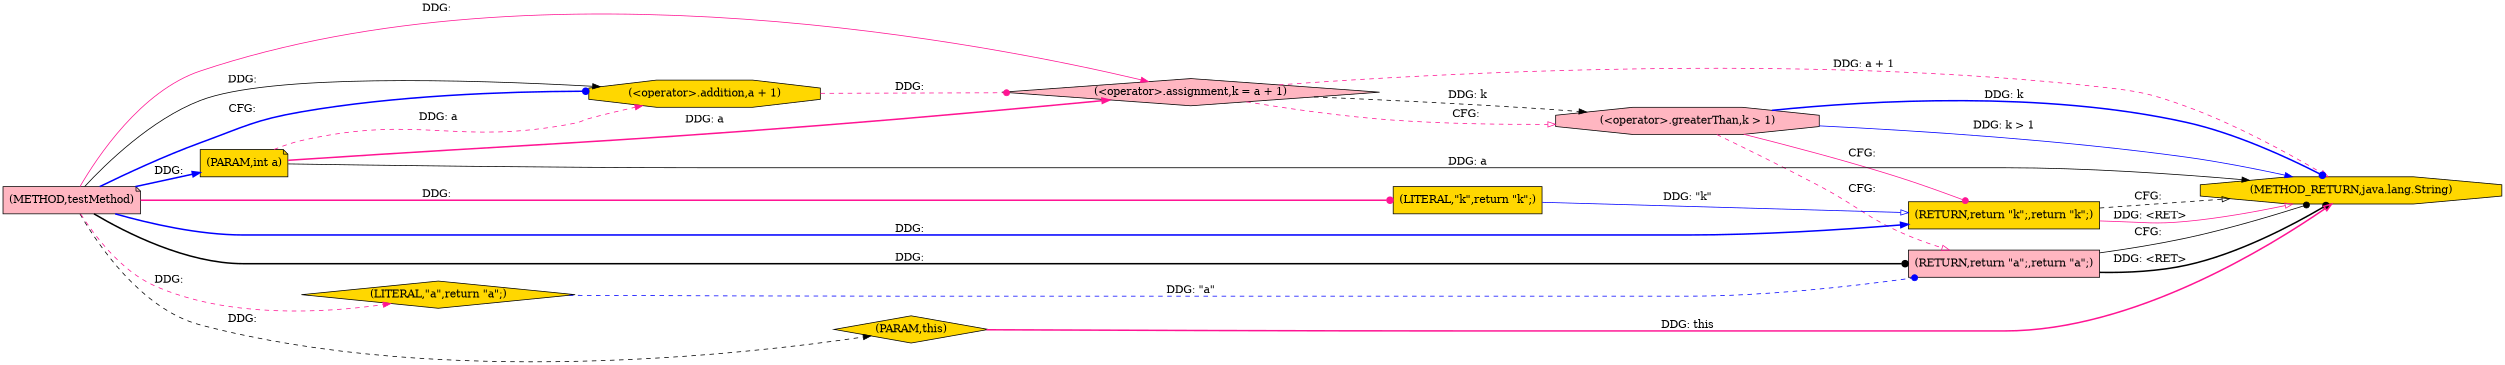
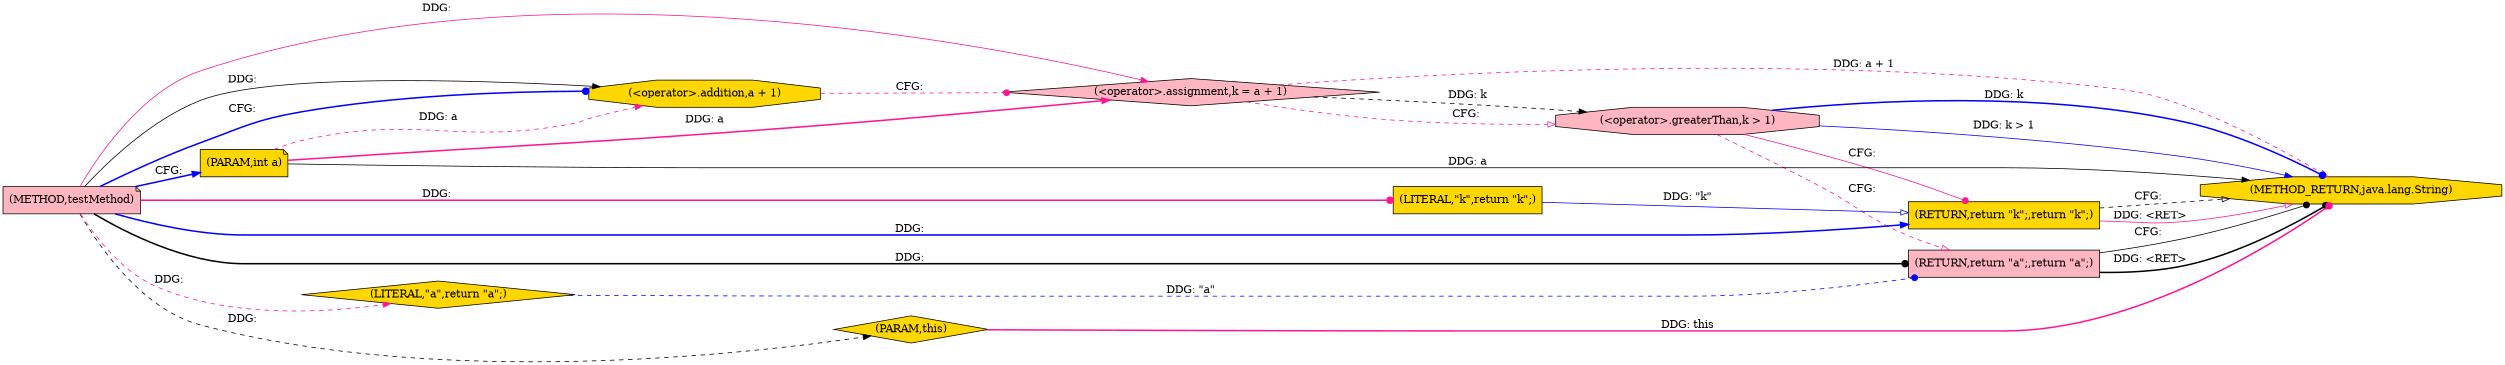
(911, 87) -> (911, 87)
(170, 171) -> (170, 171)
(1669, 331) -> (1670, 331)
